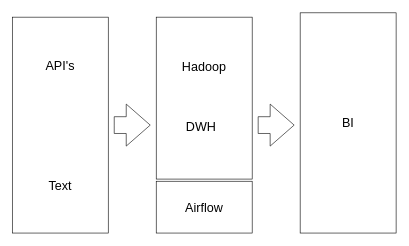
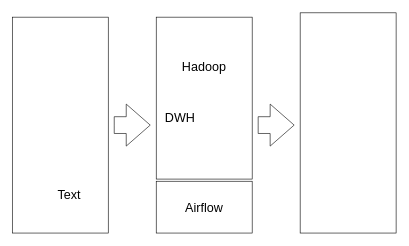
(60, 65) -> none
(348, 123) -> none
(201, 127) -> (180, 118)
(60, 185) -> (69, 194)
